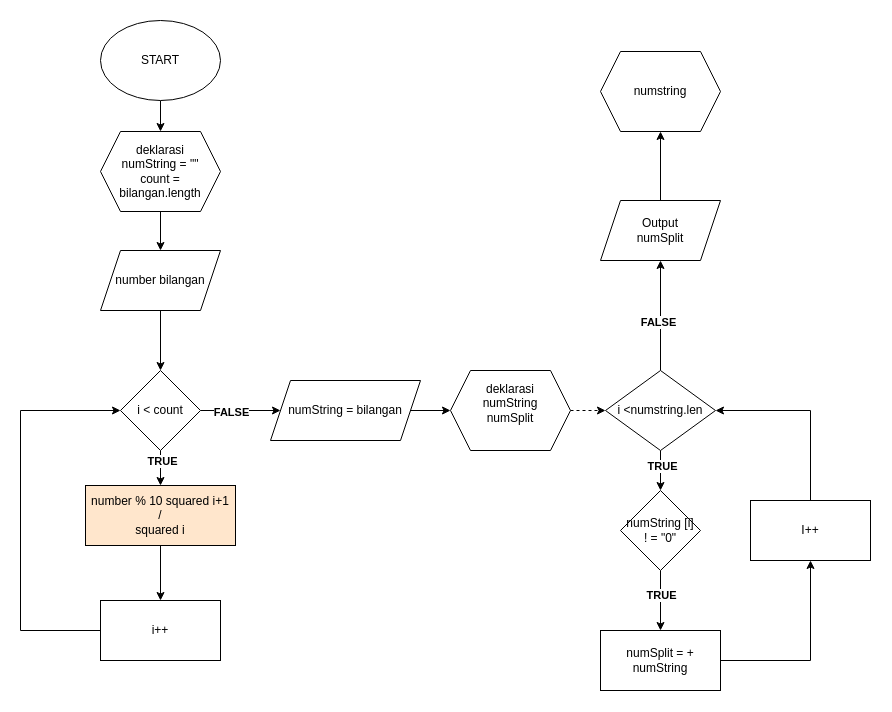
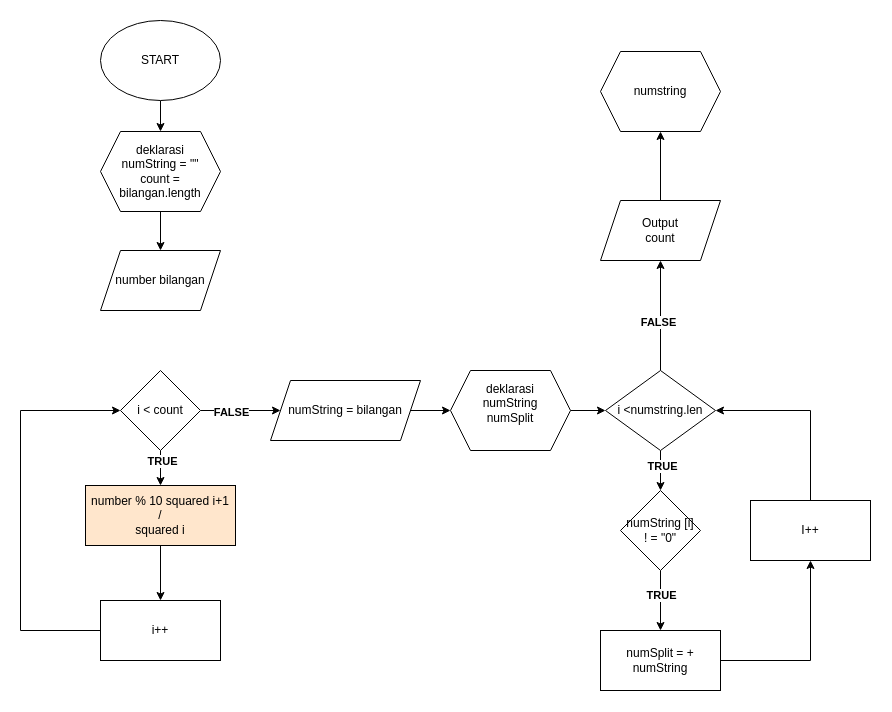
(661, 231) -> (661, 231)
(161, 337) -> none
(585, 411) -> (585, 411)
